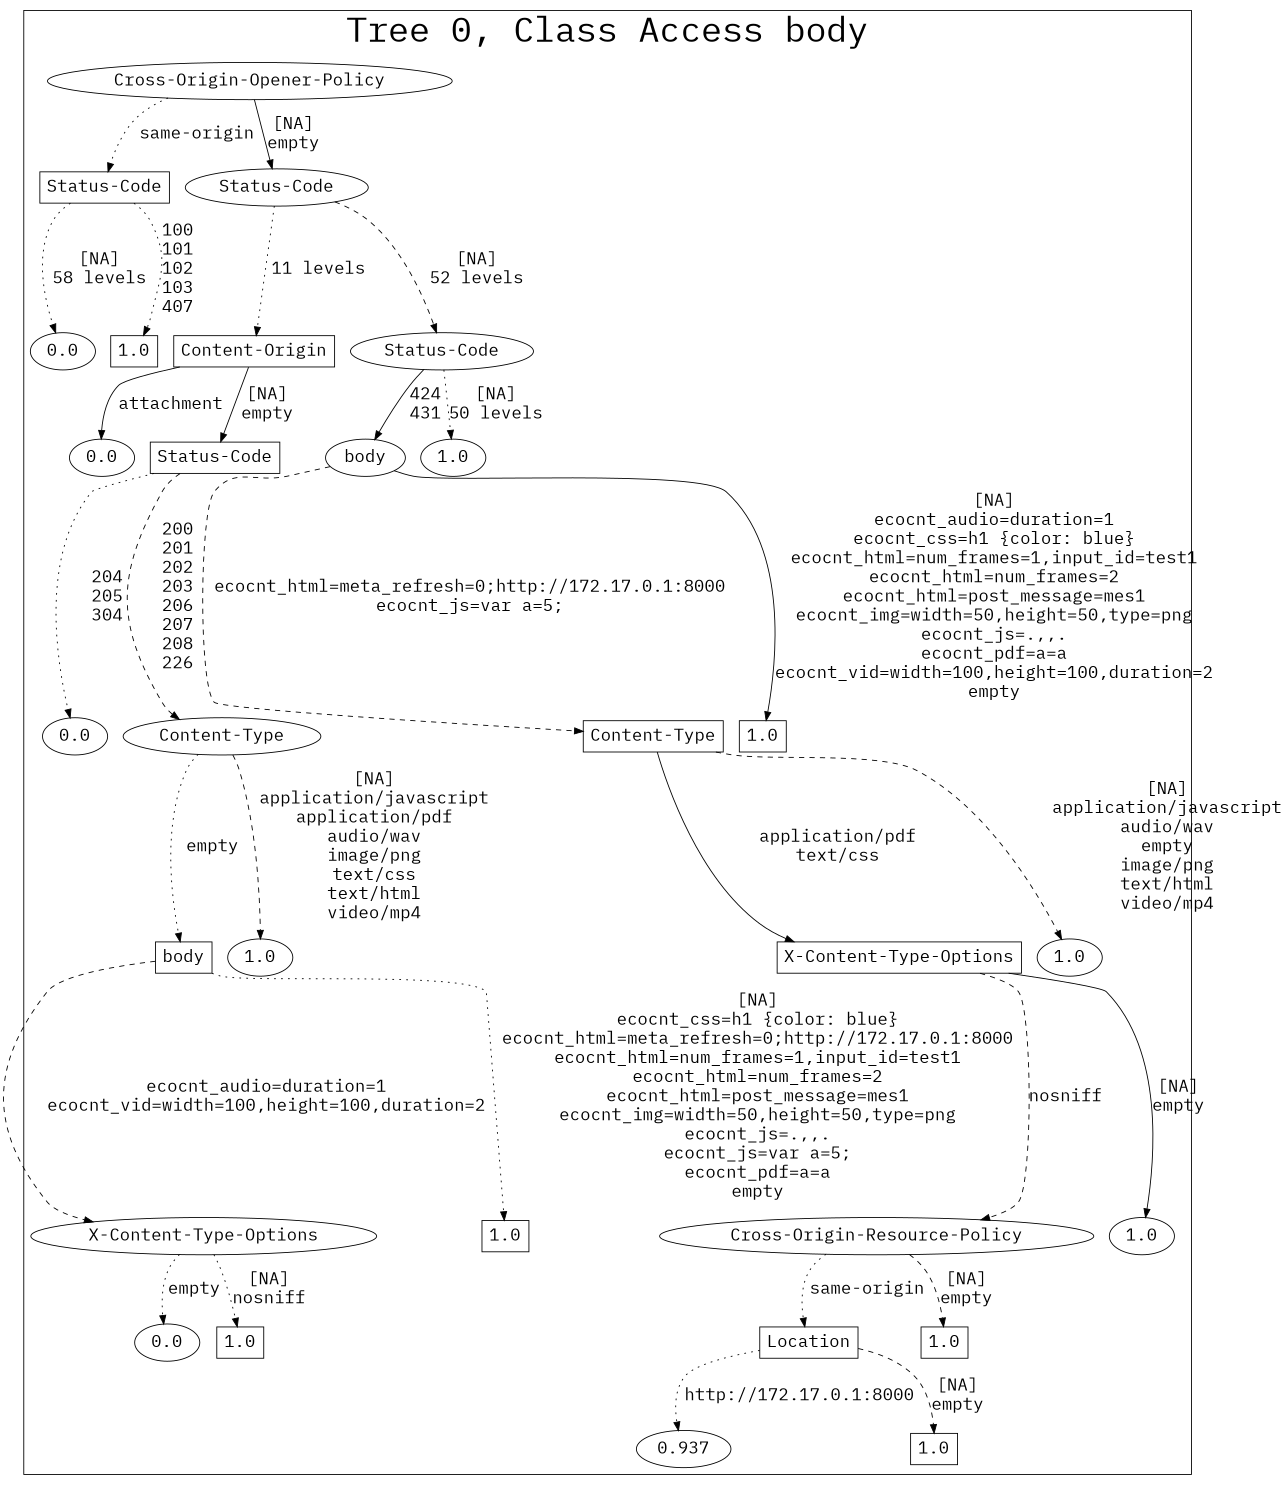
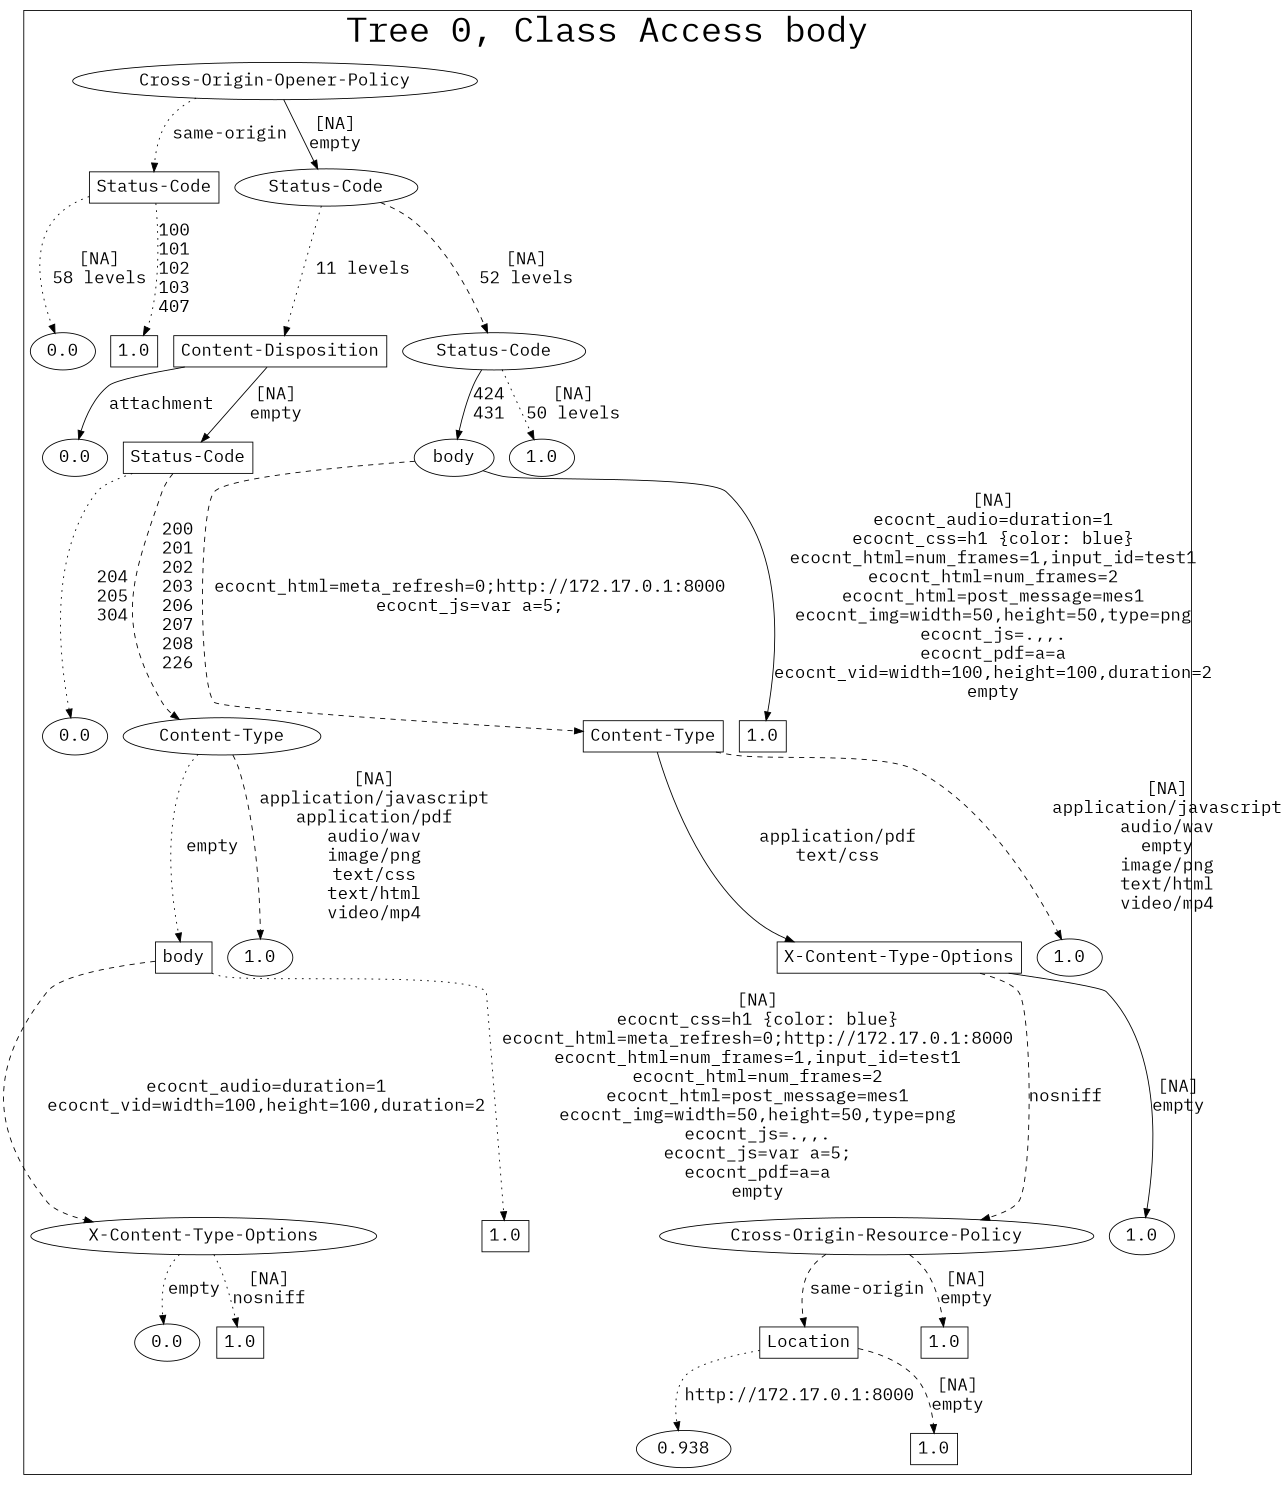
(254, 351) -> (280, 351)
(805, 1282) -> (805, 1282)
(684, 1449) -> (684, 1449)
